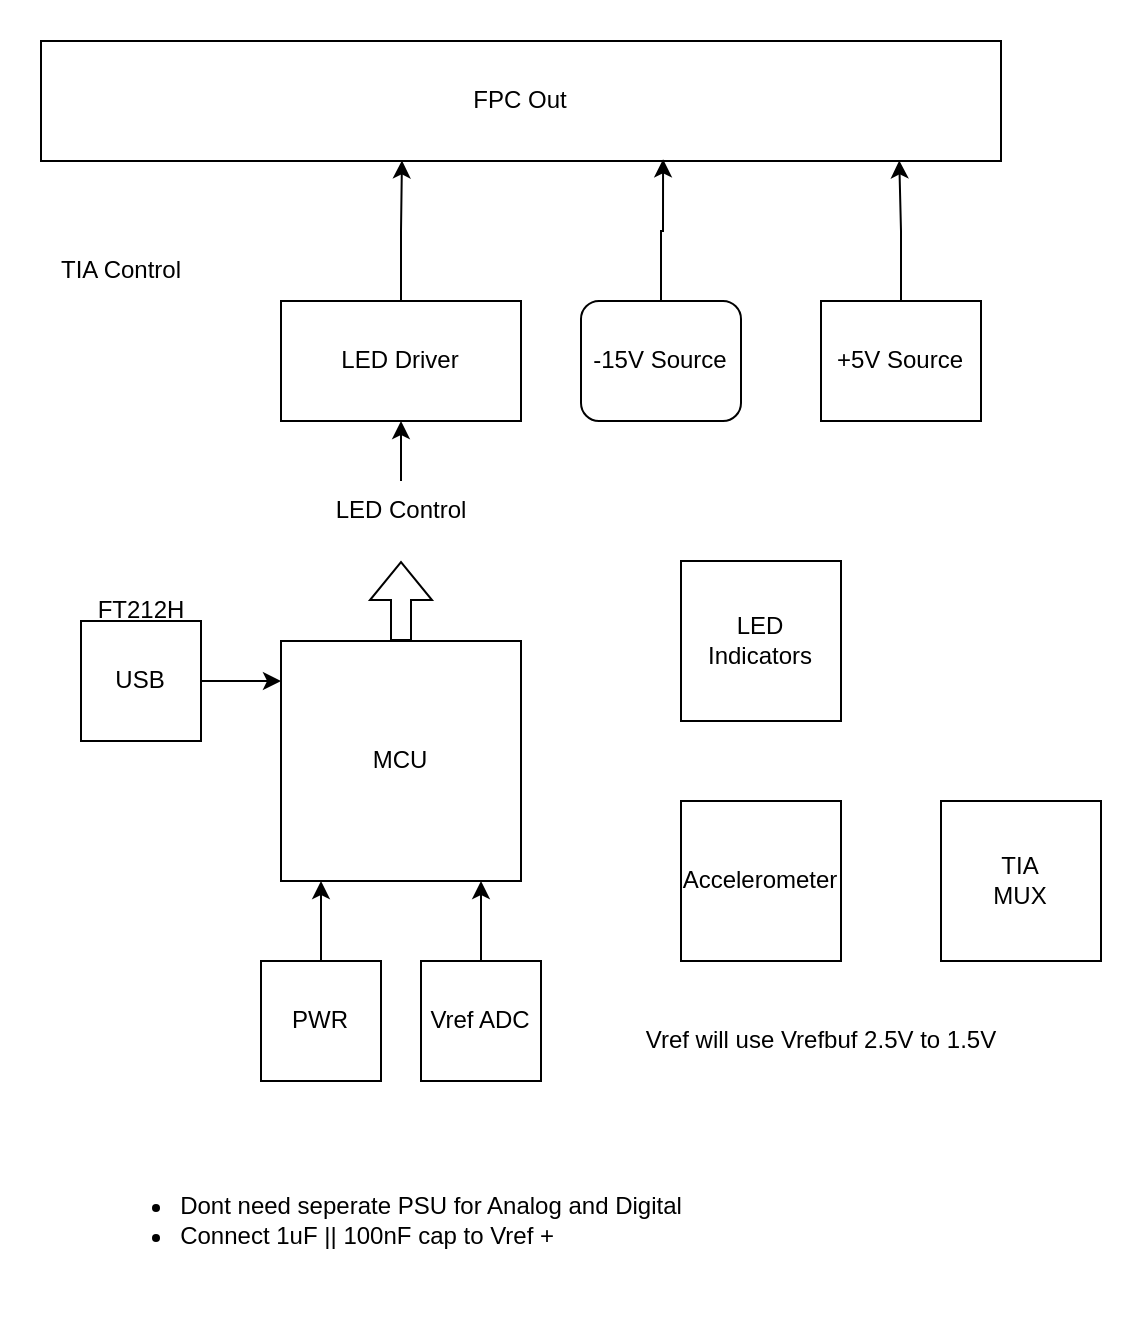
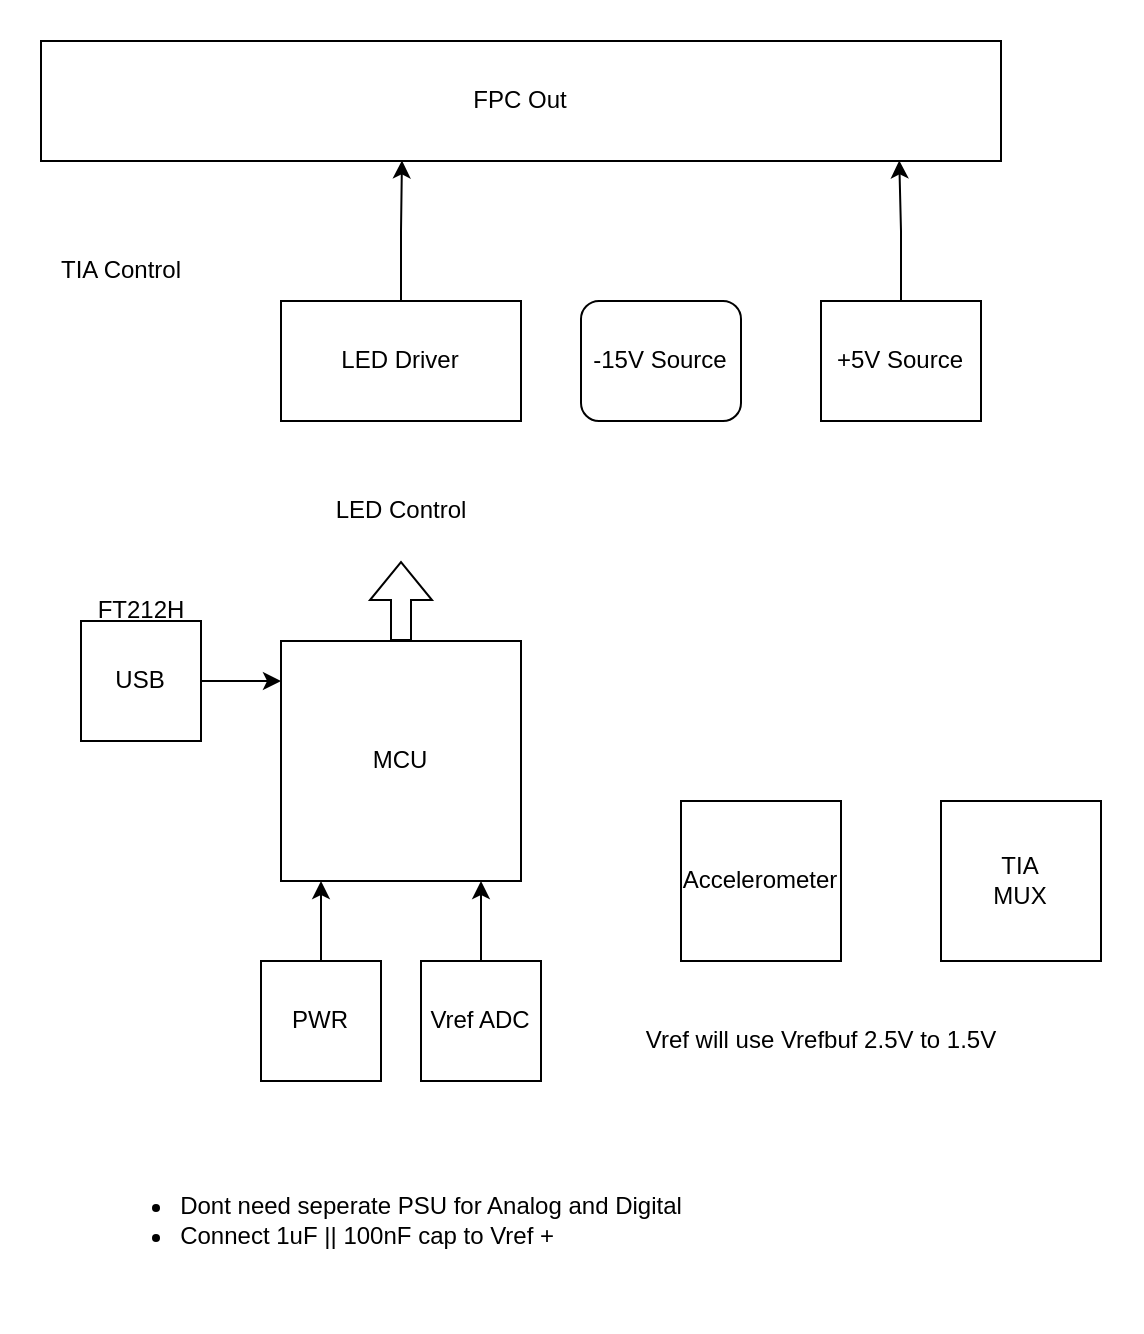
(661, 236) -> none
(401, 458) -> none
(761, 641) -> none
